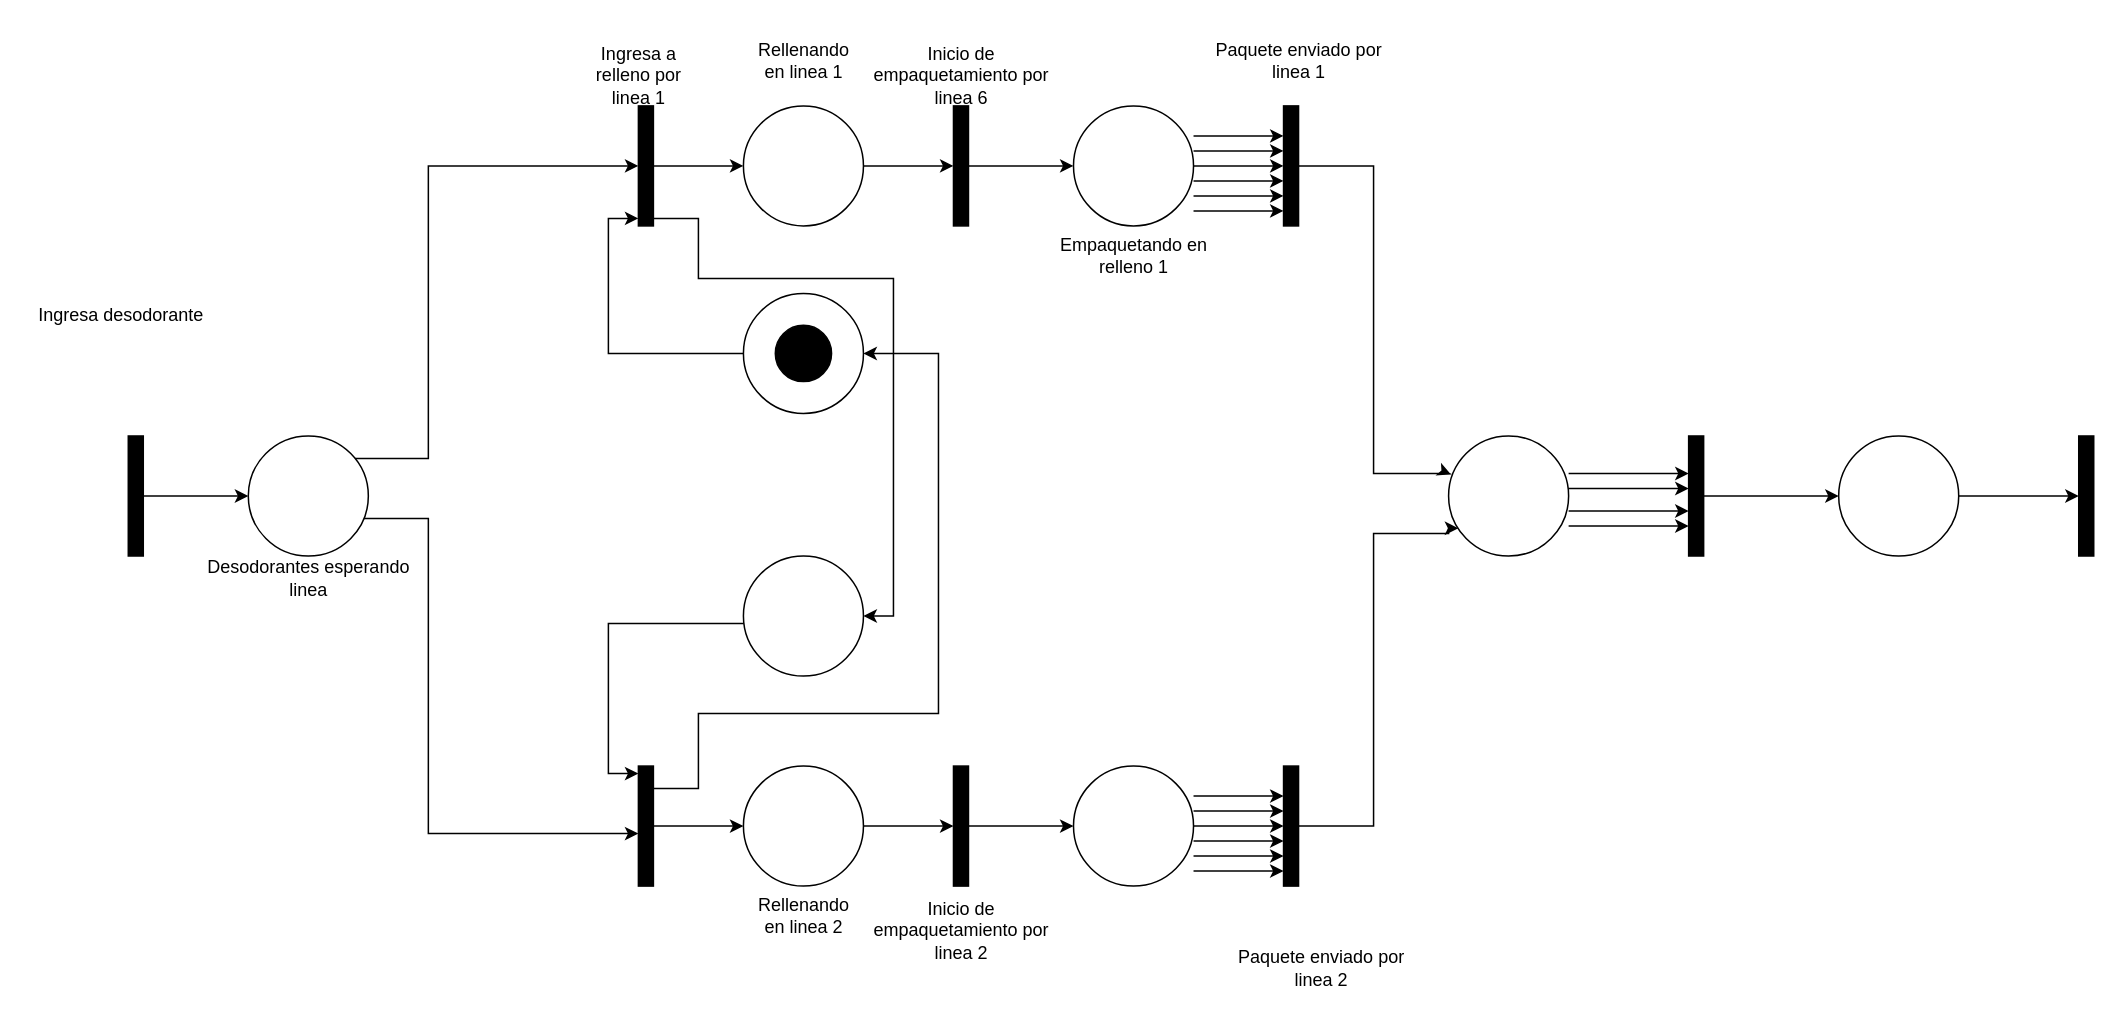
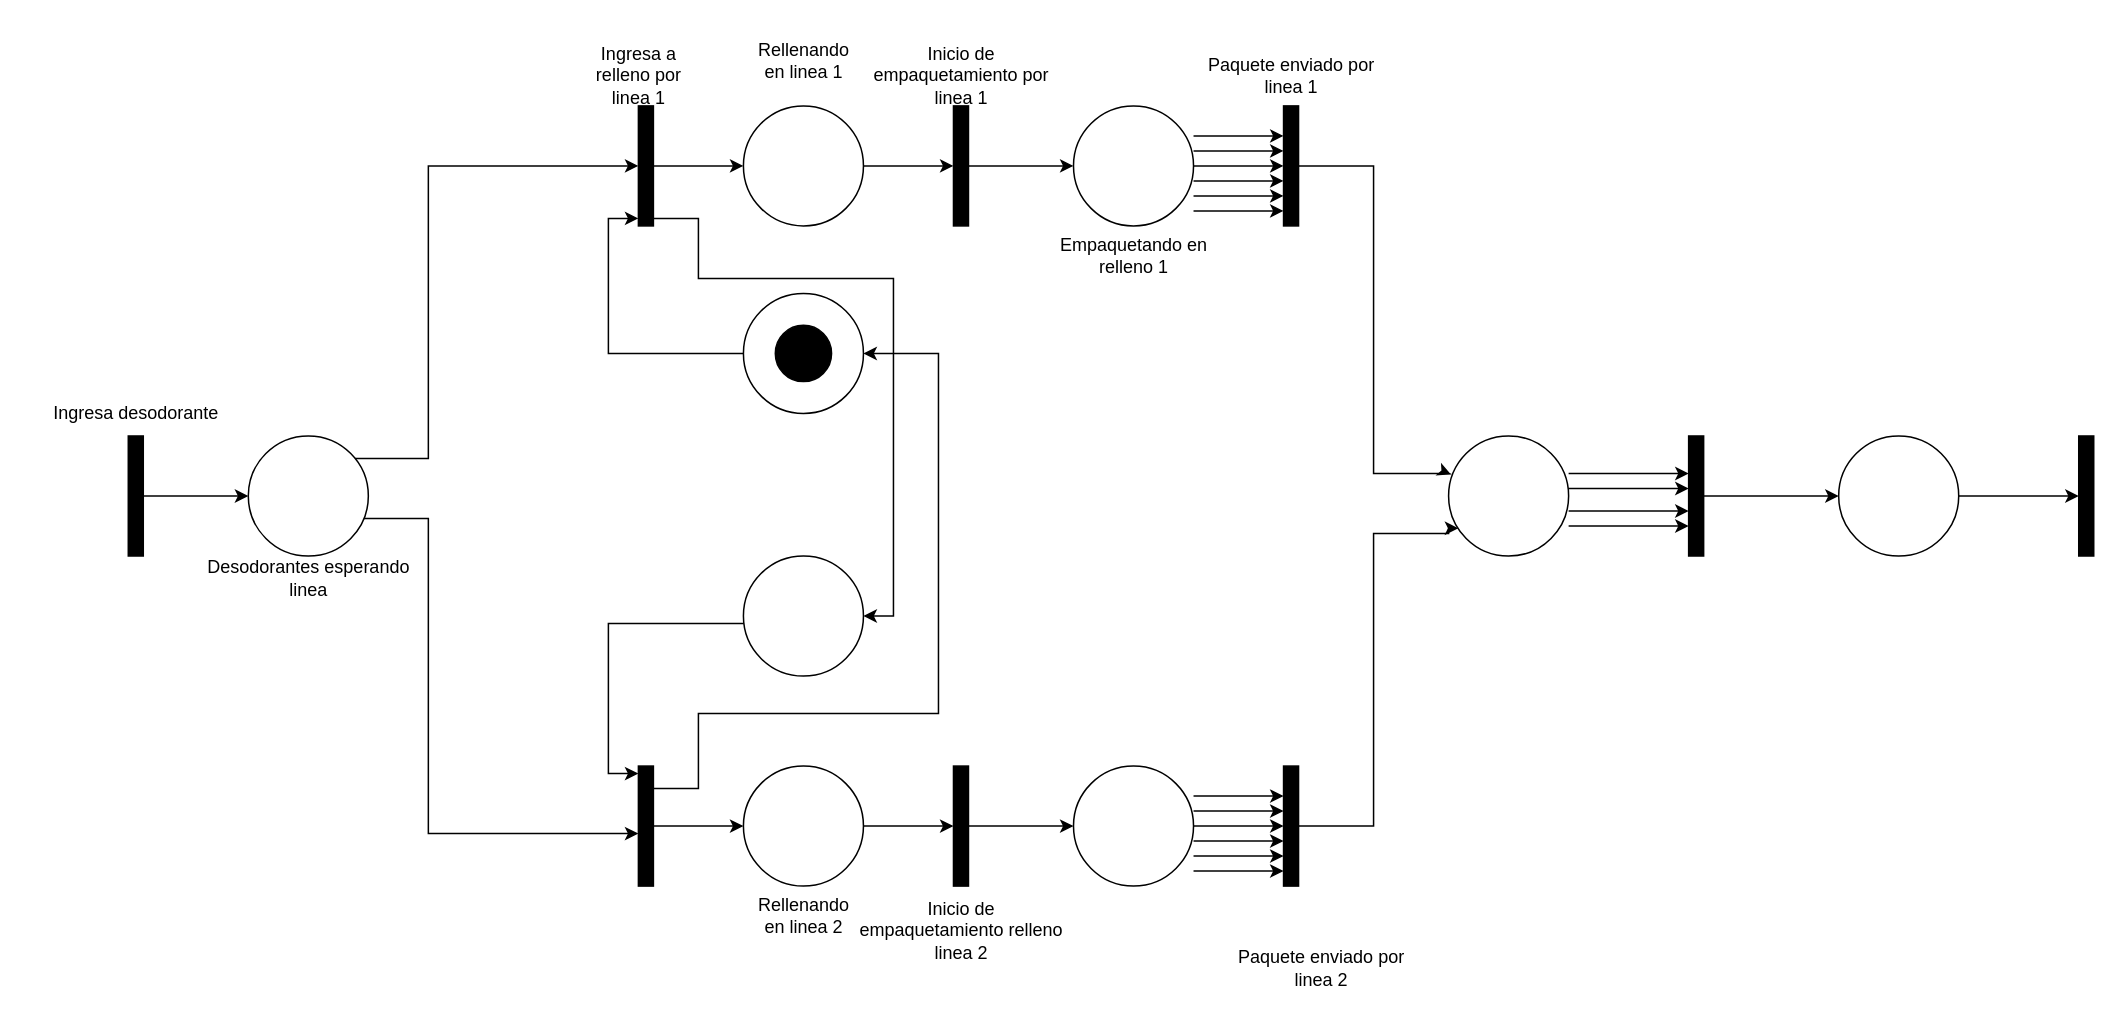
(1298, 61) -> (1291, 76)
(962, 76) -> (962, 76)
(121, 316) -> (136, 413)
(962, 931) -> (962, 931)
